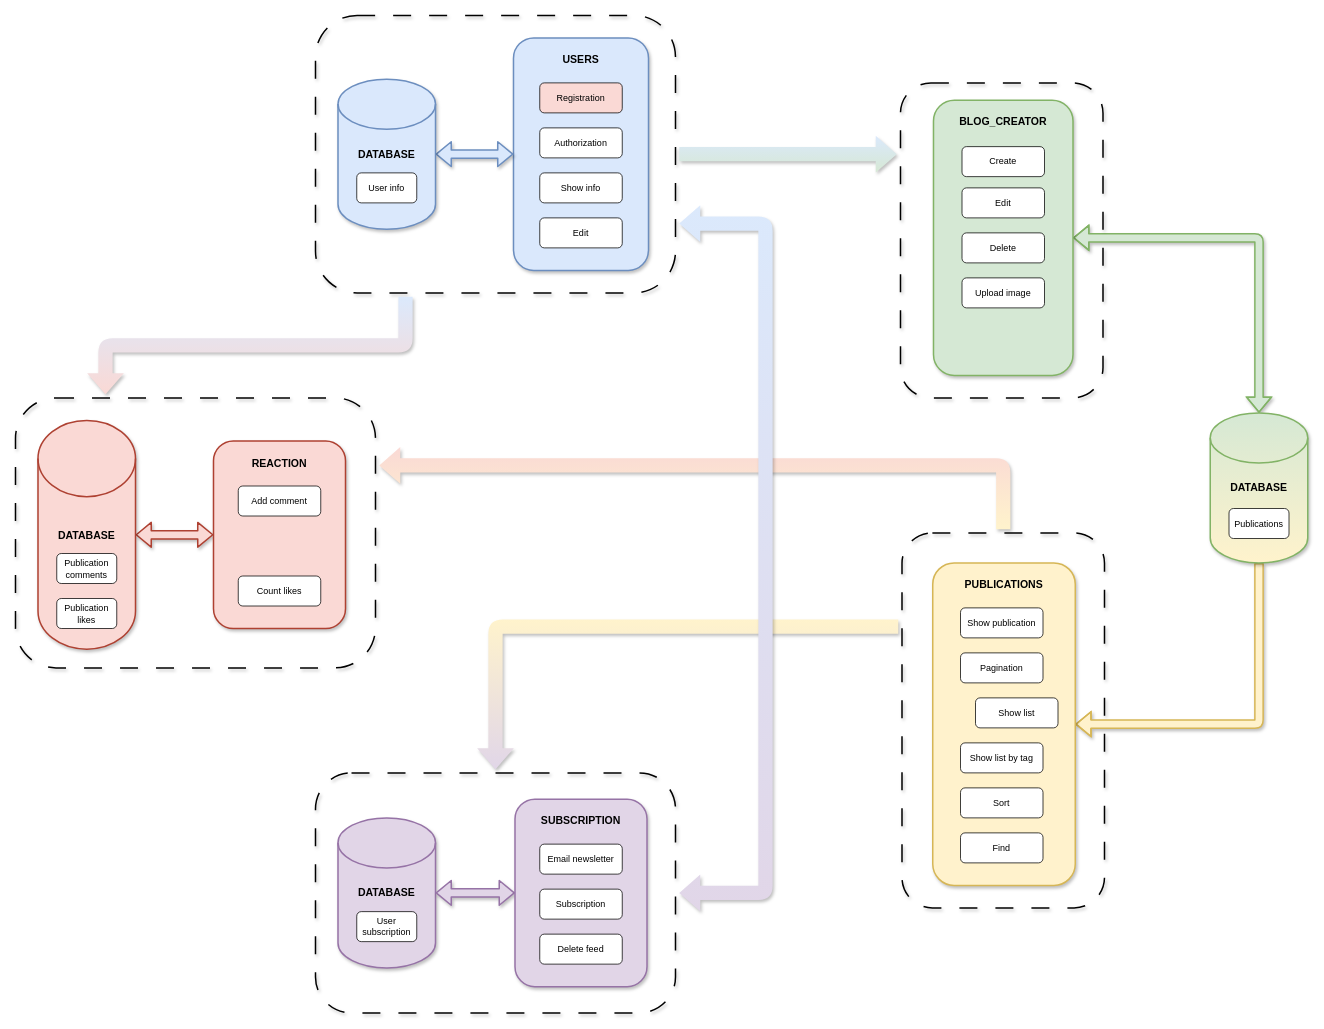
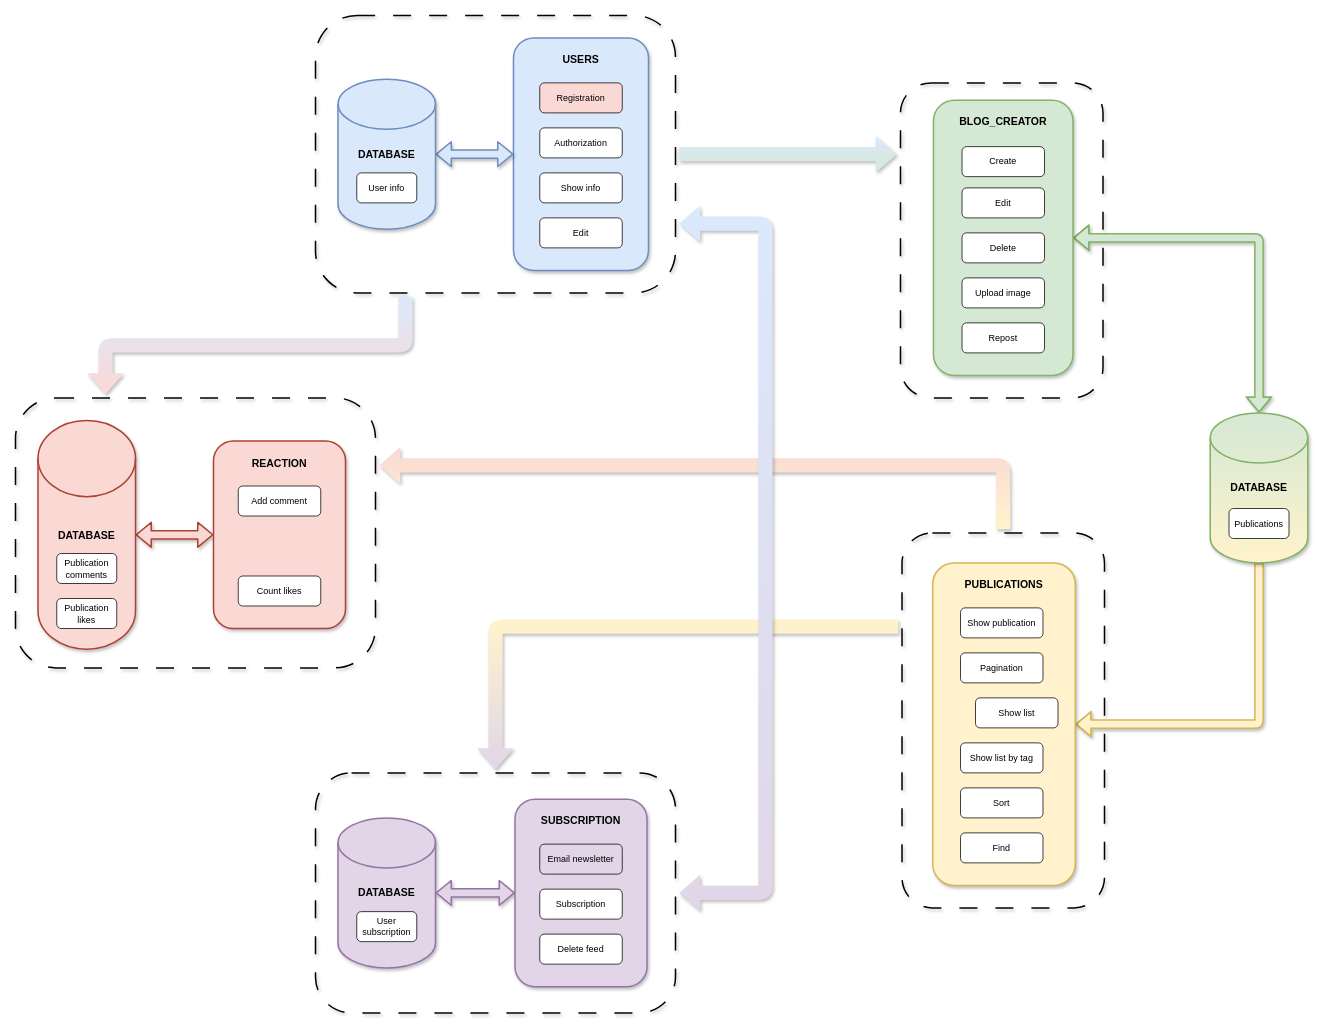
none -> (1003, 338)
(581, 859) -> (581, 859)
